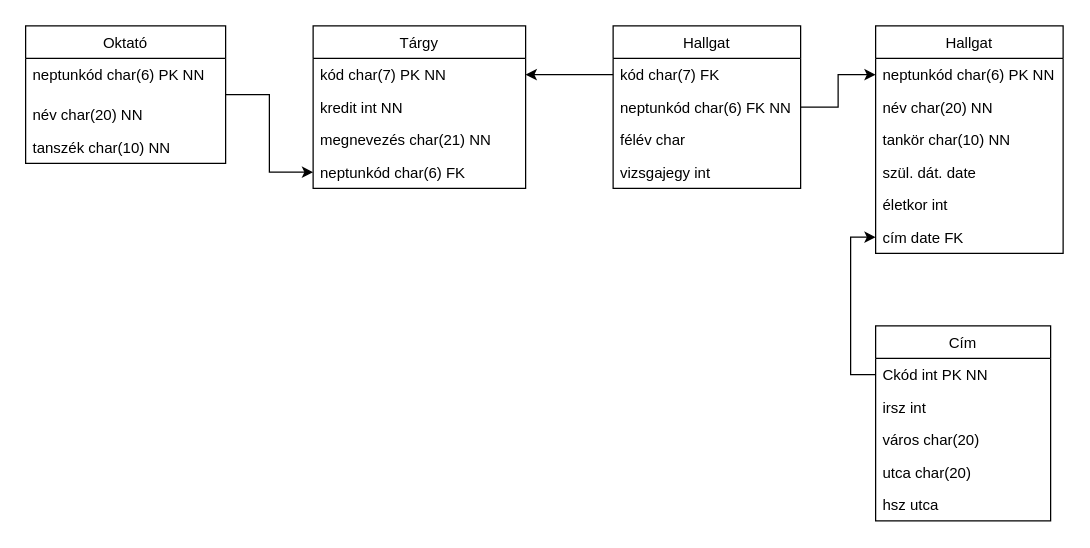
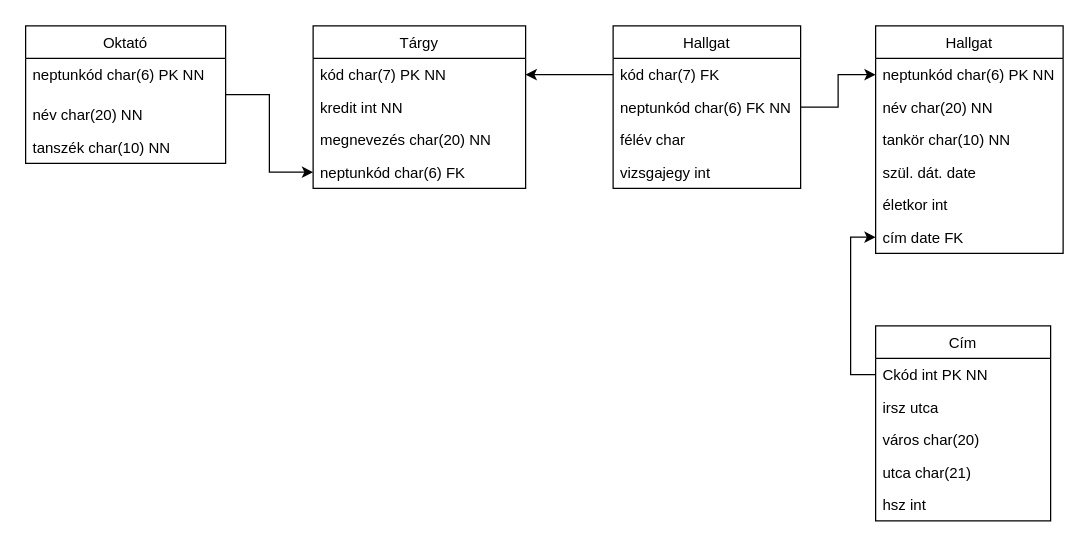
(409, 140) -> (409, 140)
(910, 408) -> (916, 408)
(935, 473) -> (935, 473)
(914, 505) -> (908, 505)
